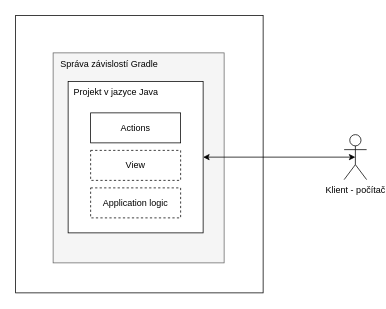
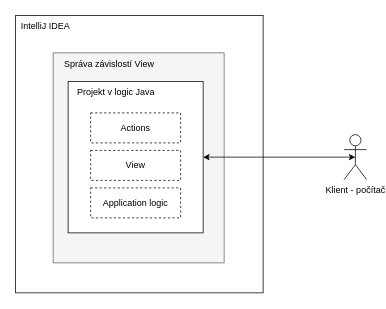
none -> (45, 27)
(109, 64) -> (109, 64)
(116, 93) -> (116, 93)
(135, 128) -> (135, 128)
